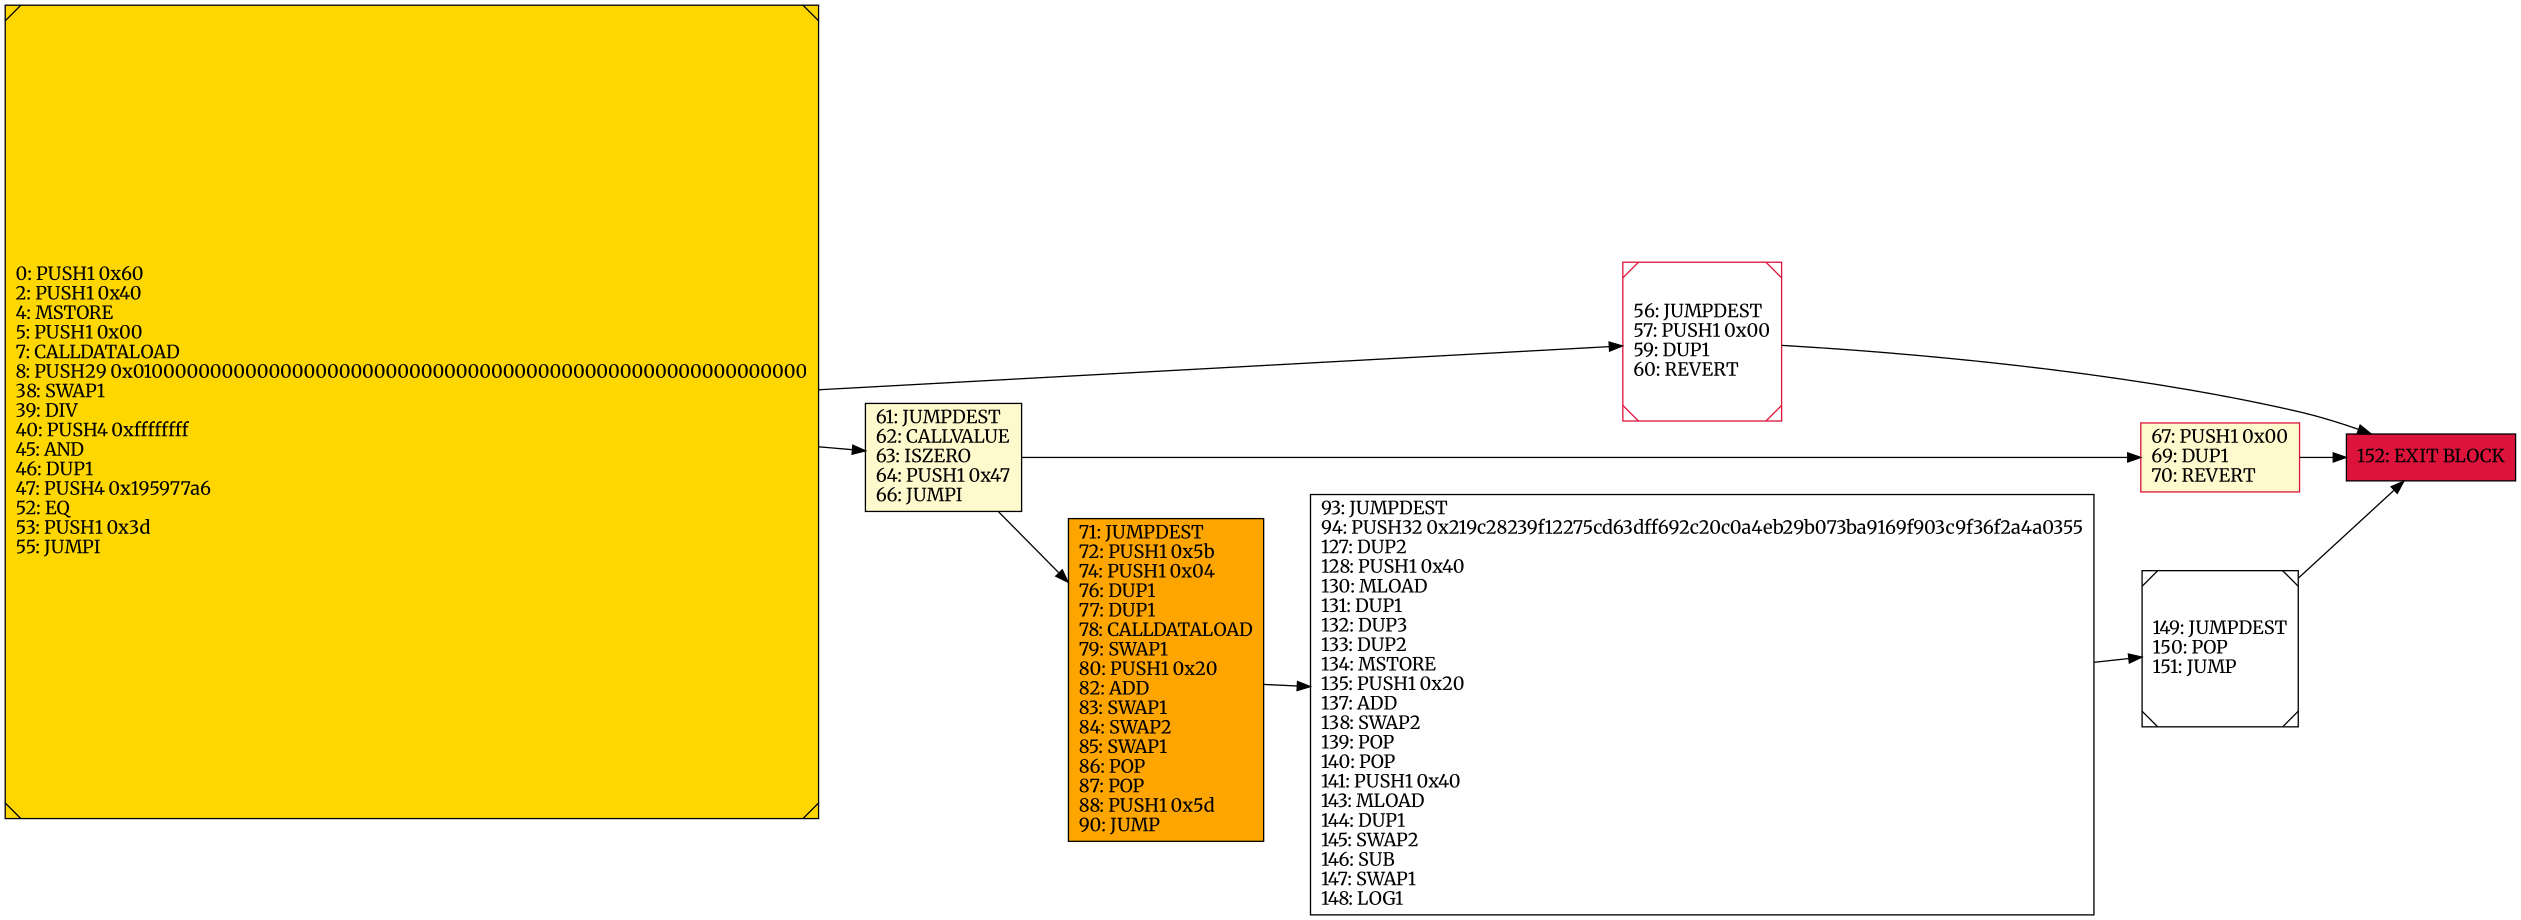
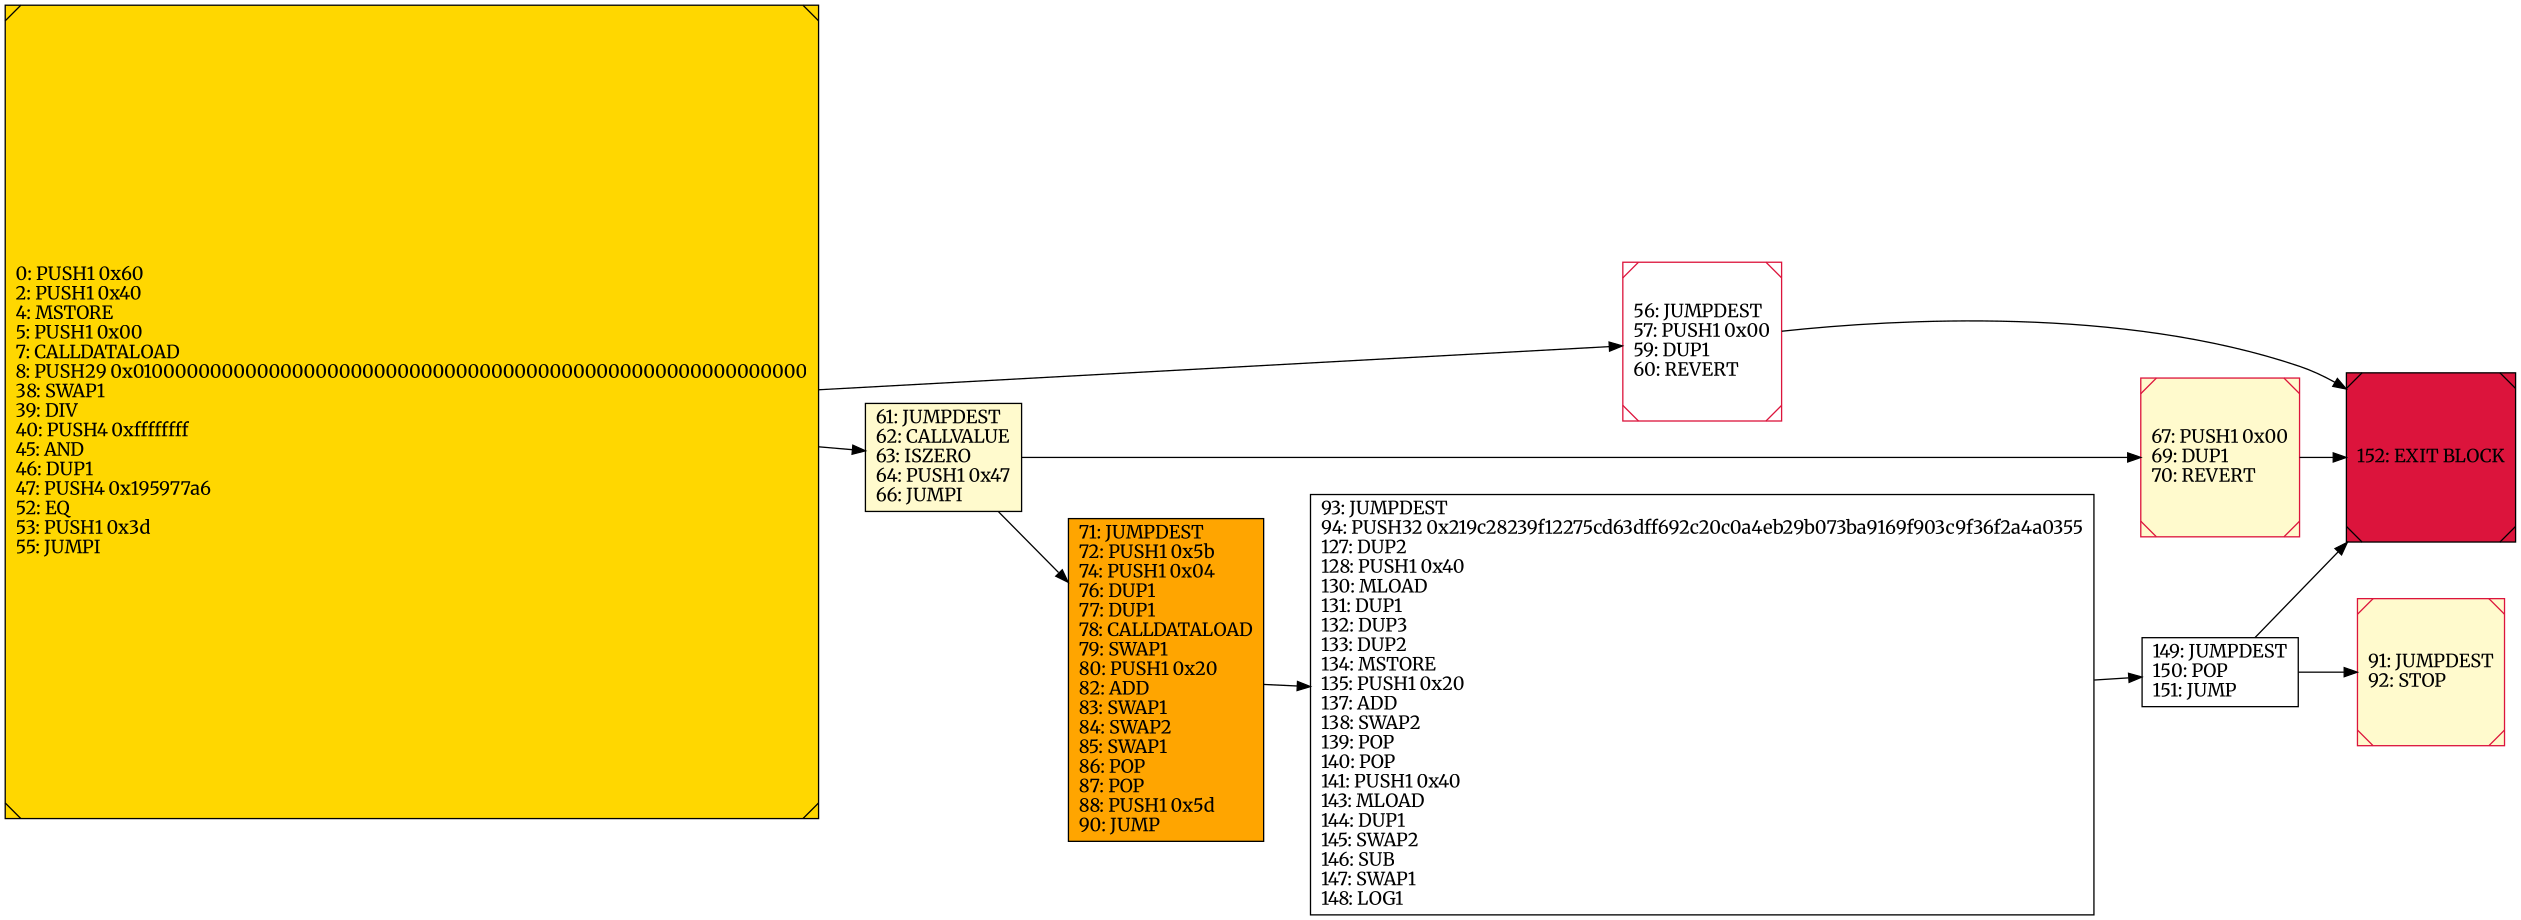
(2220, 457) -> (2220, 457)
(2431, 457) -> (2431, 457)
(2220, 649) -> (2220, 672)
none -> (2431, 672)
